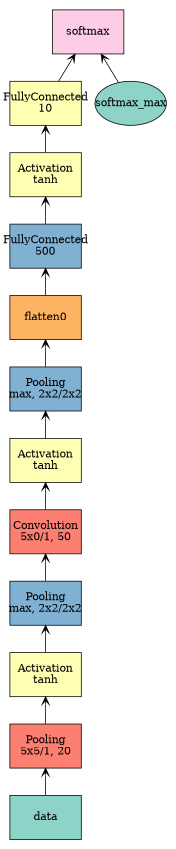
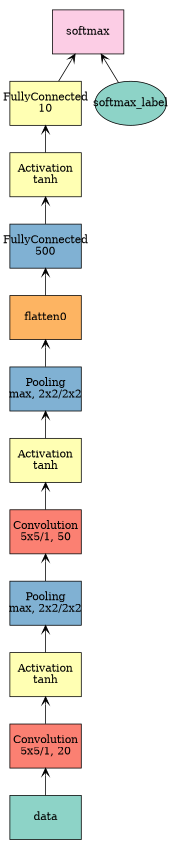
(131, 103) -> (131, 103)
(46, 532) -> (46, 532)
(46, 746) -> (46, 746)
